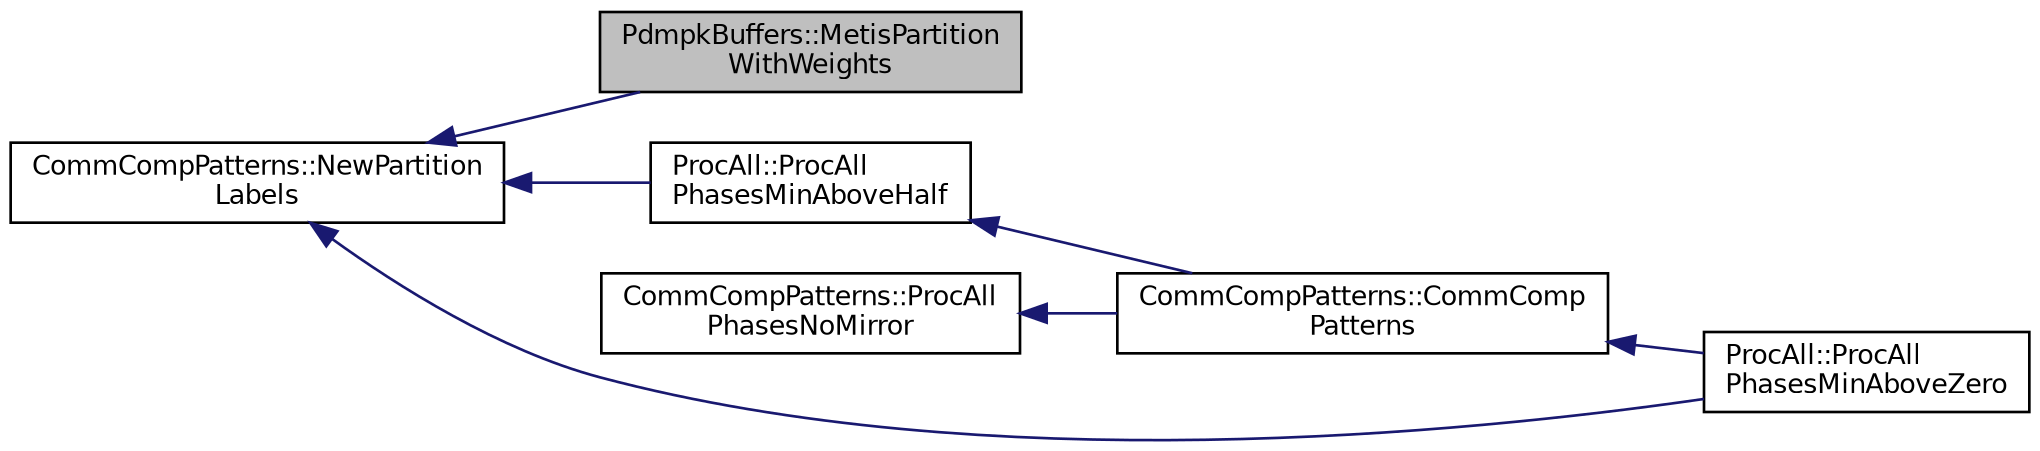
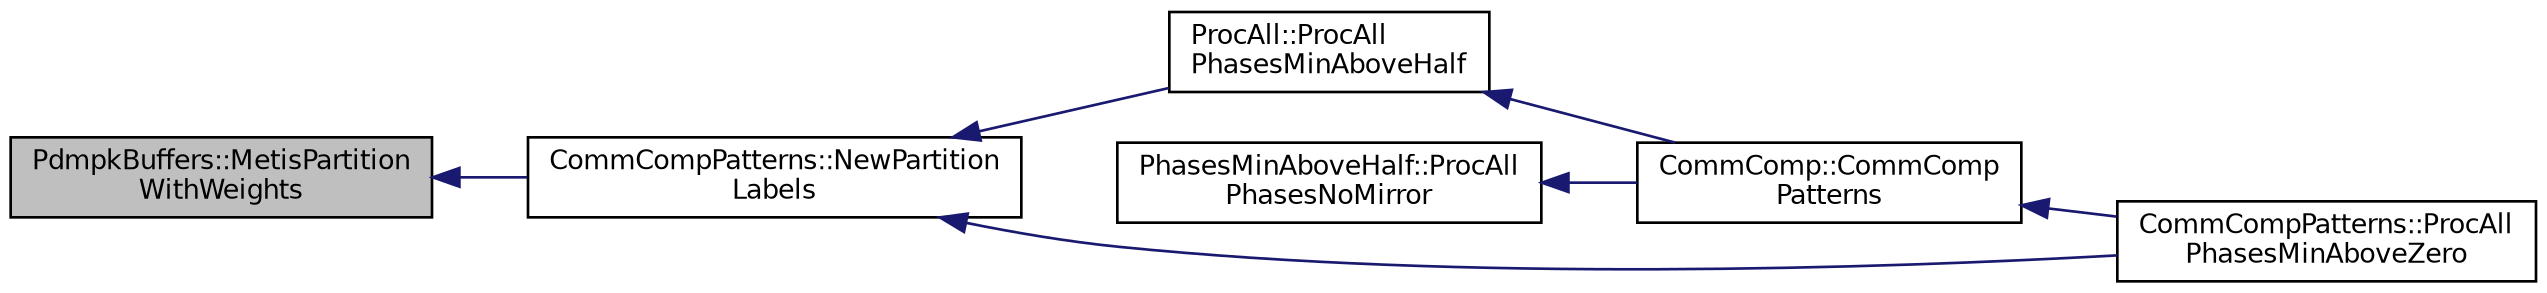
(547, 114) -> (493, 177)
(811, 313) -> (1329, 183)
(1363, 313) -> (1829, 183)
(1867, 372) -> (2327, 241)
